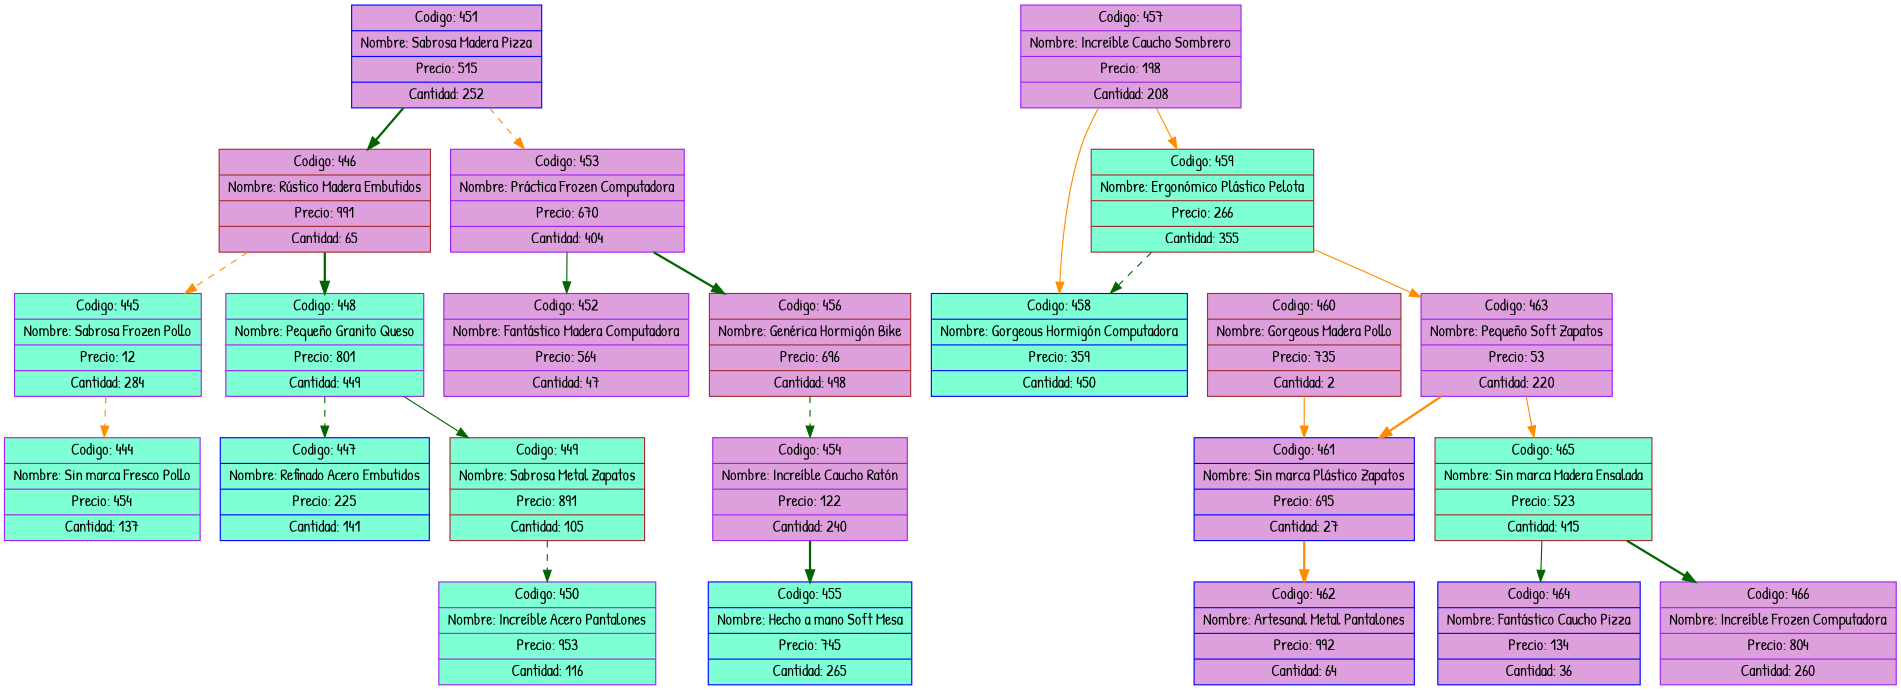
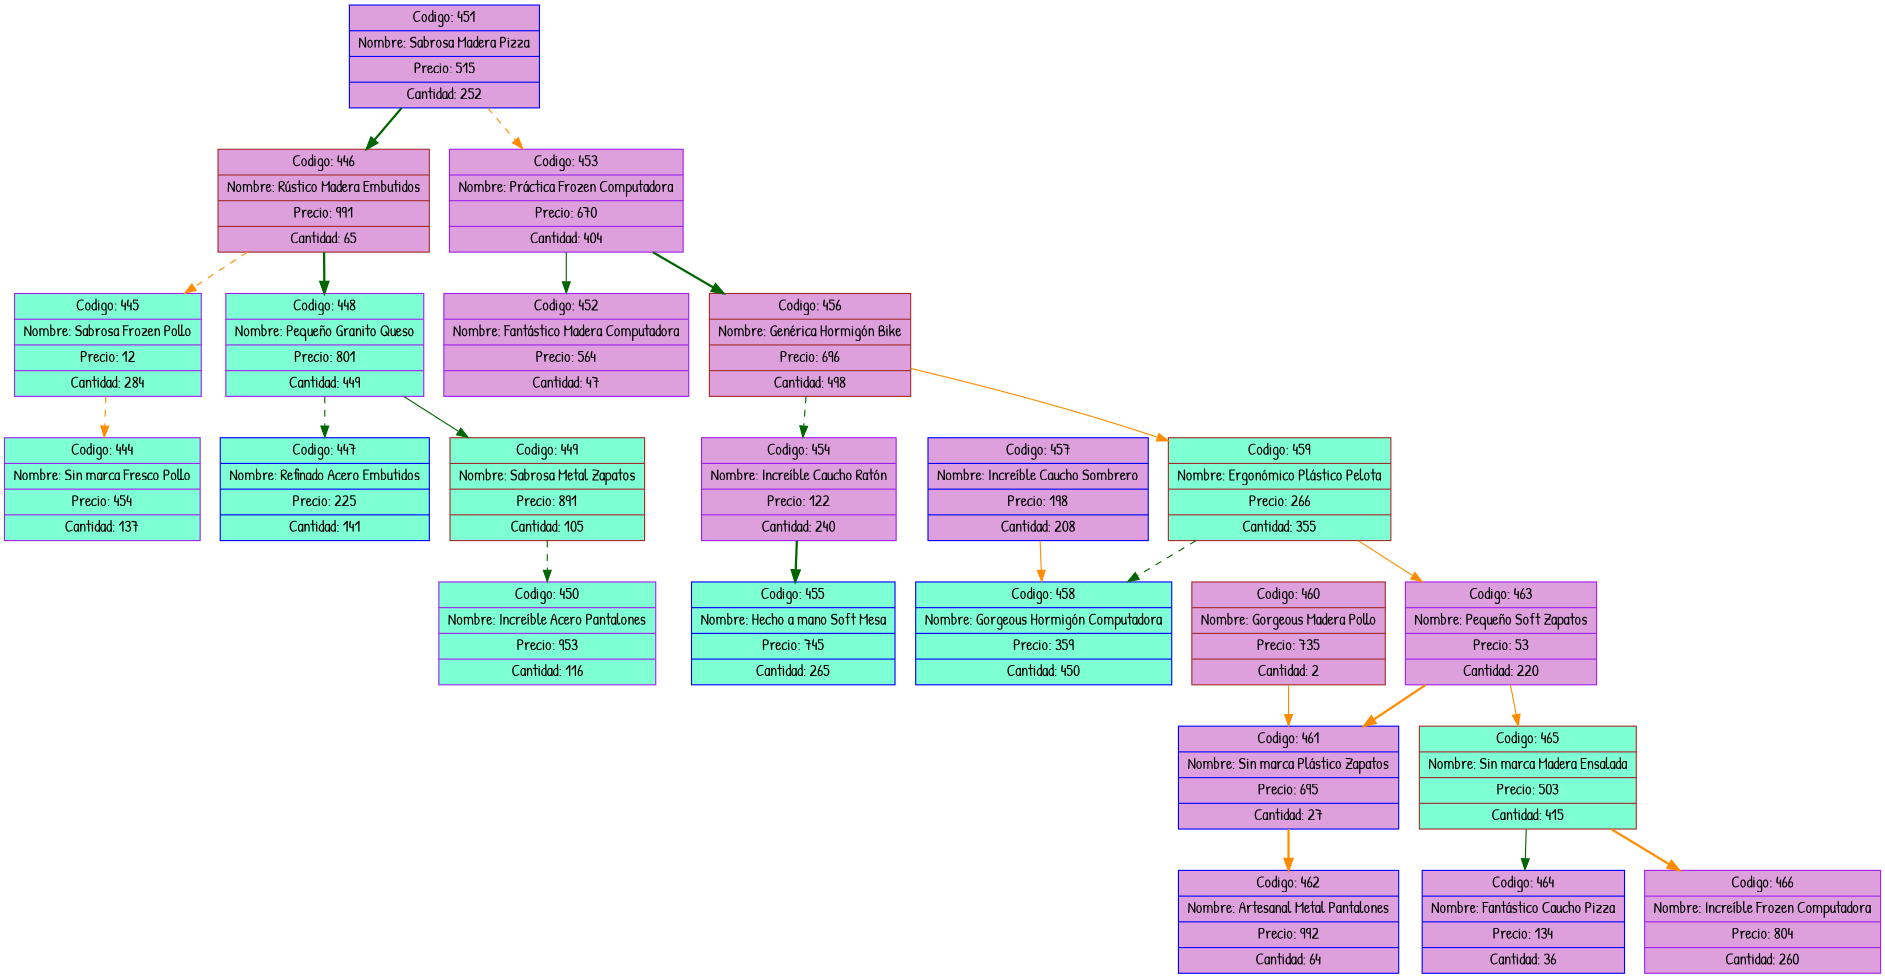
(1131, 56) -> (1038, 489)
(1164, 123) -> (1035, 400)
(1543, 501) -> (1528, 790)
(1656, 558) -> (1640, 847)
